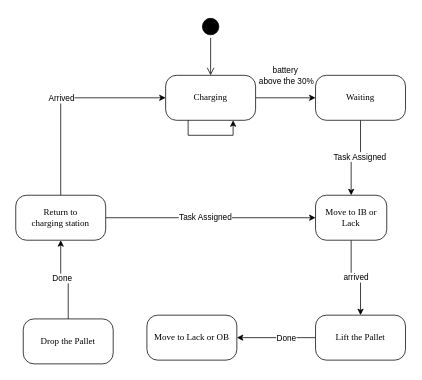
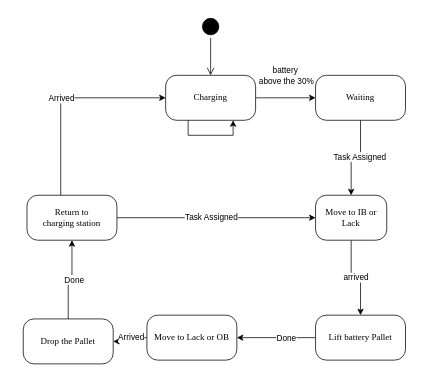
(60, 218) -> (72, 218)
none -> (137, 338)
(360, 338) -> (360, 338)
